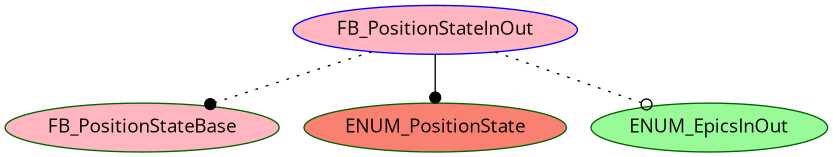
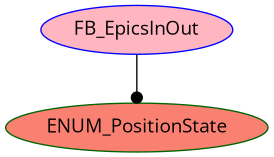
(435, 30) -> (137, 30)
(142, 128) -> none
(709, 128) -> none
